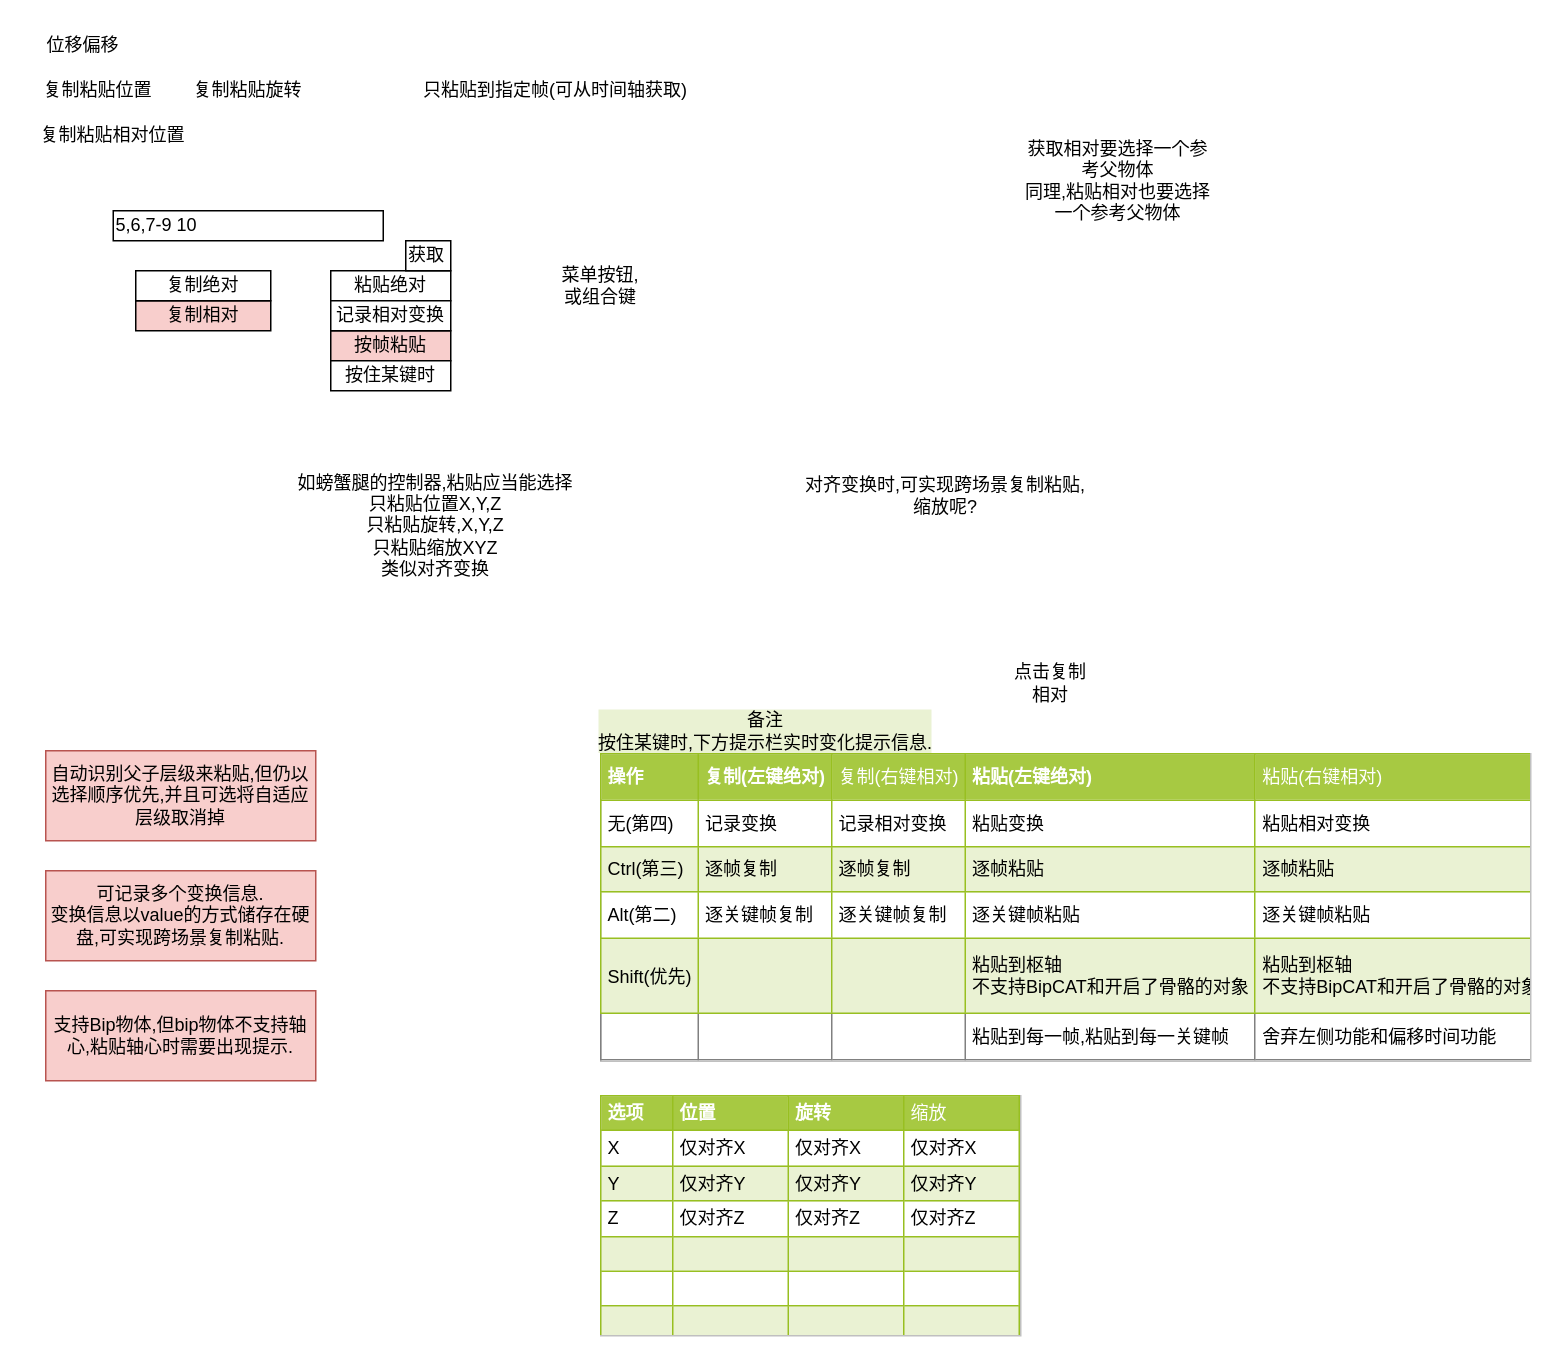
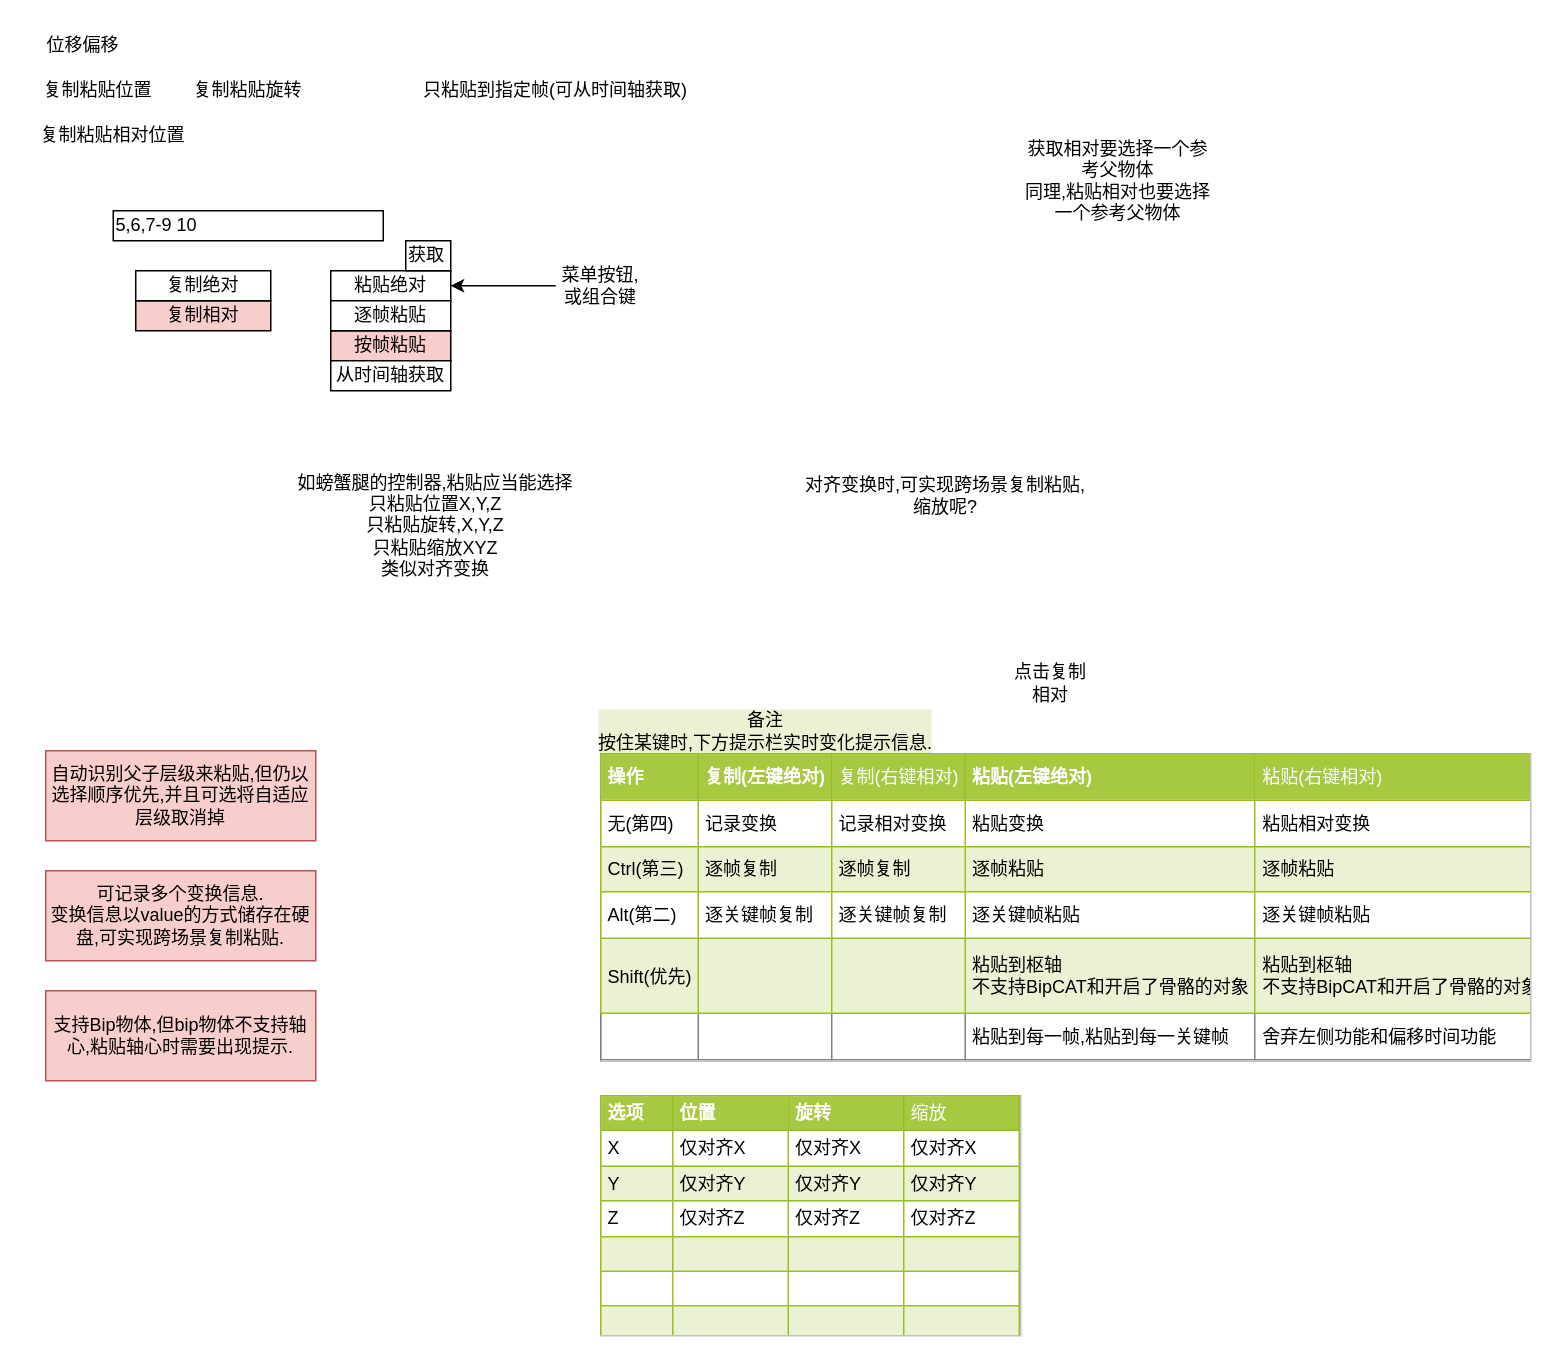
none -> (509, 286)
(391, 316) -> (391, 316)
(391, 376) -> (391, 376)
